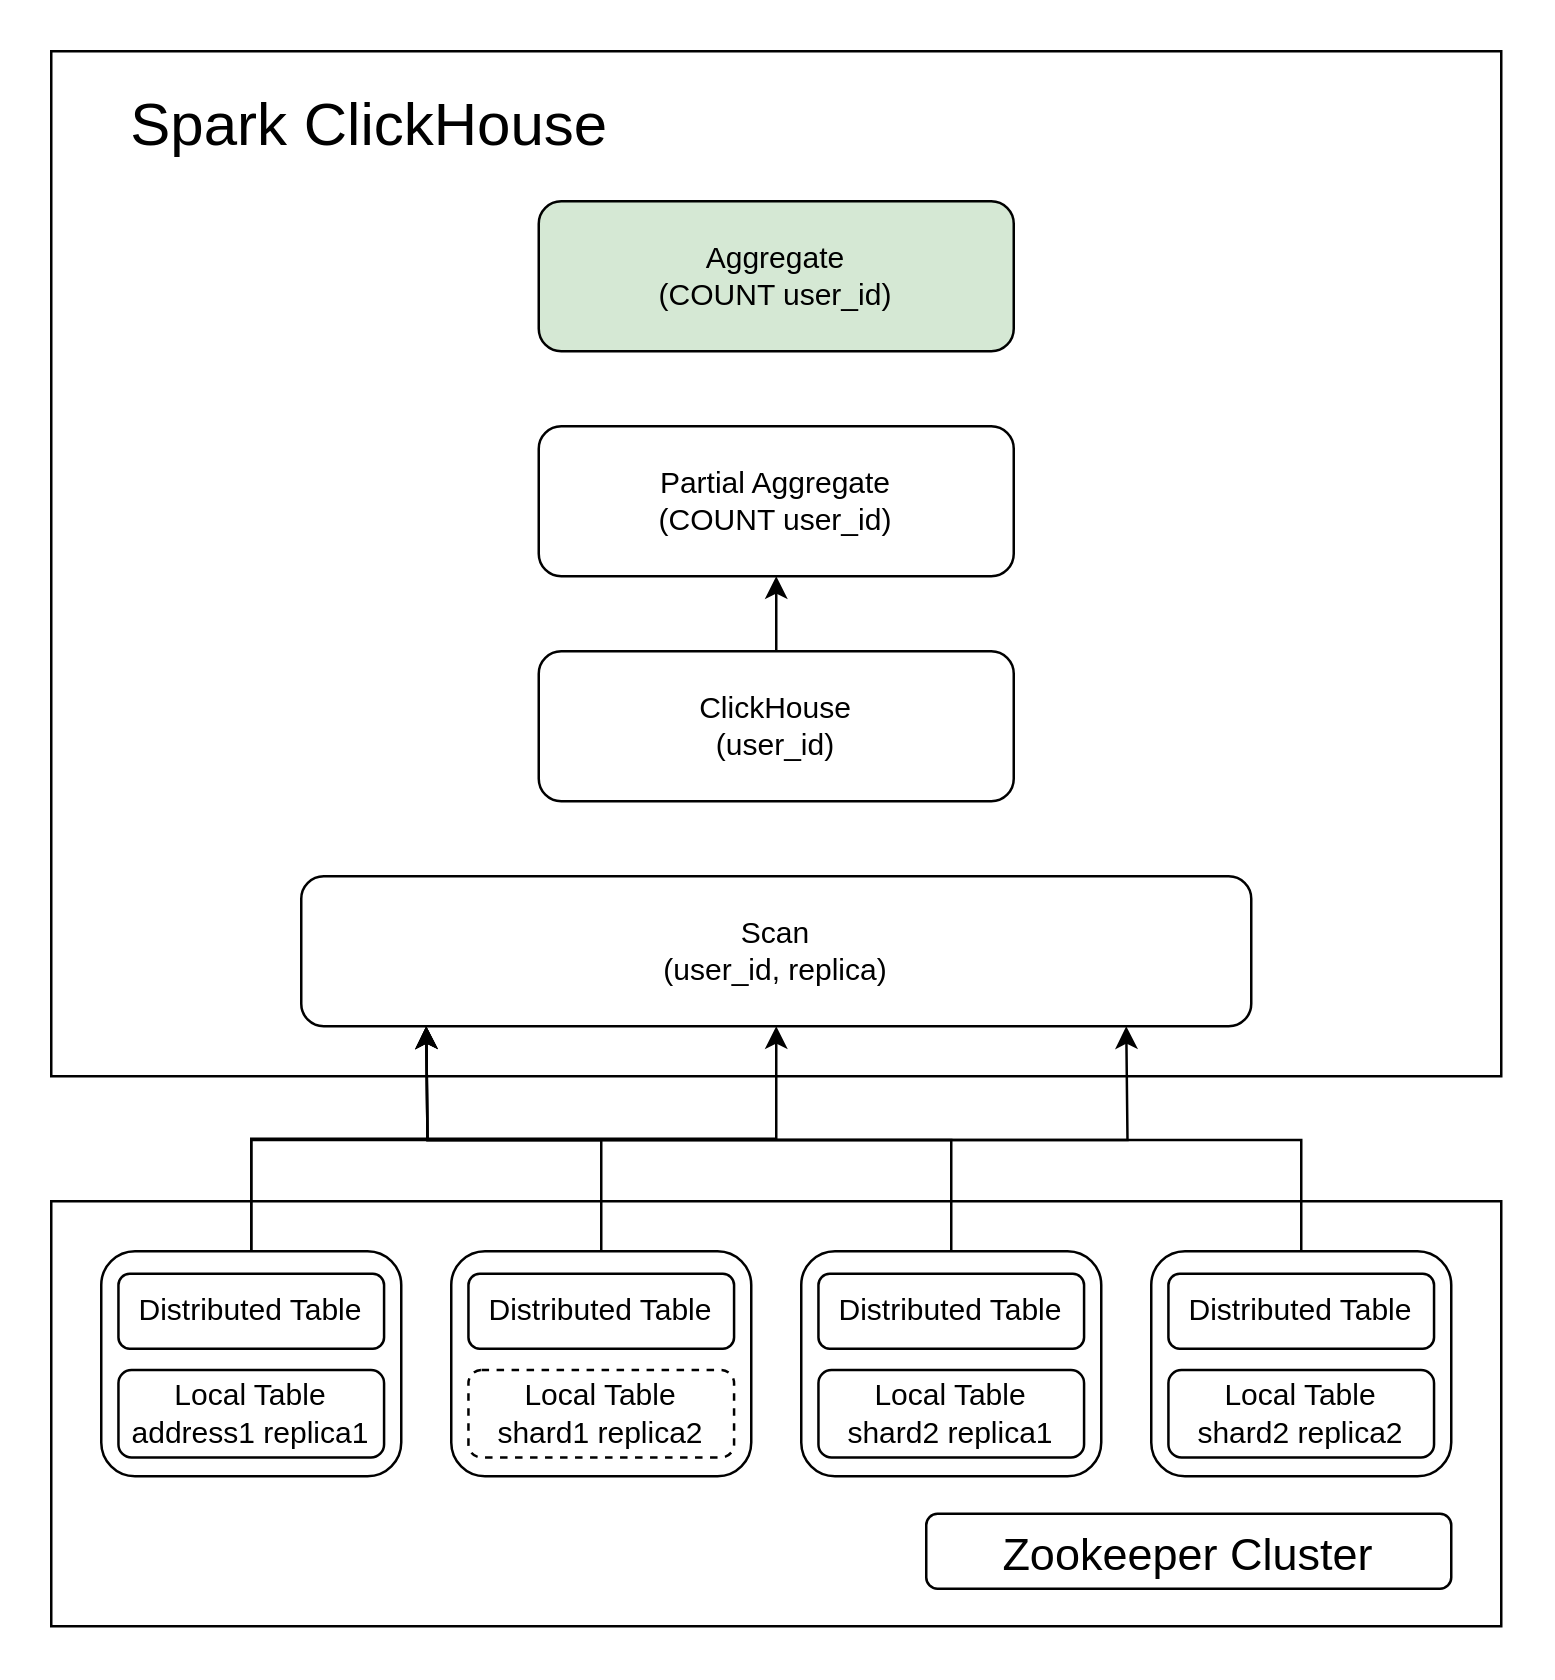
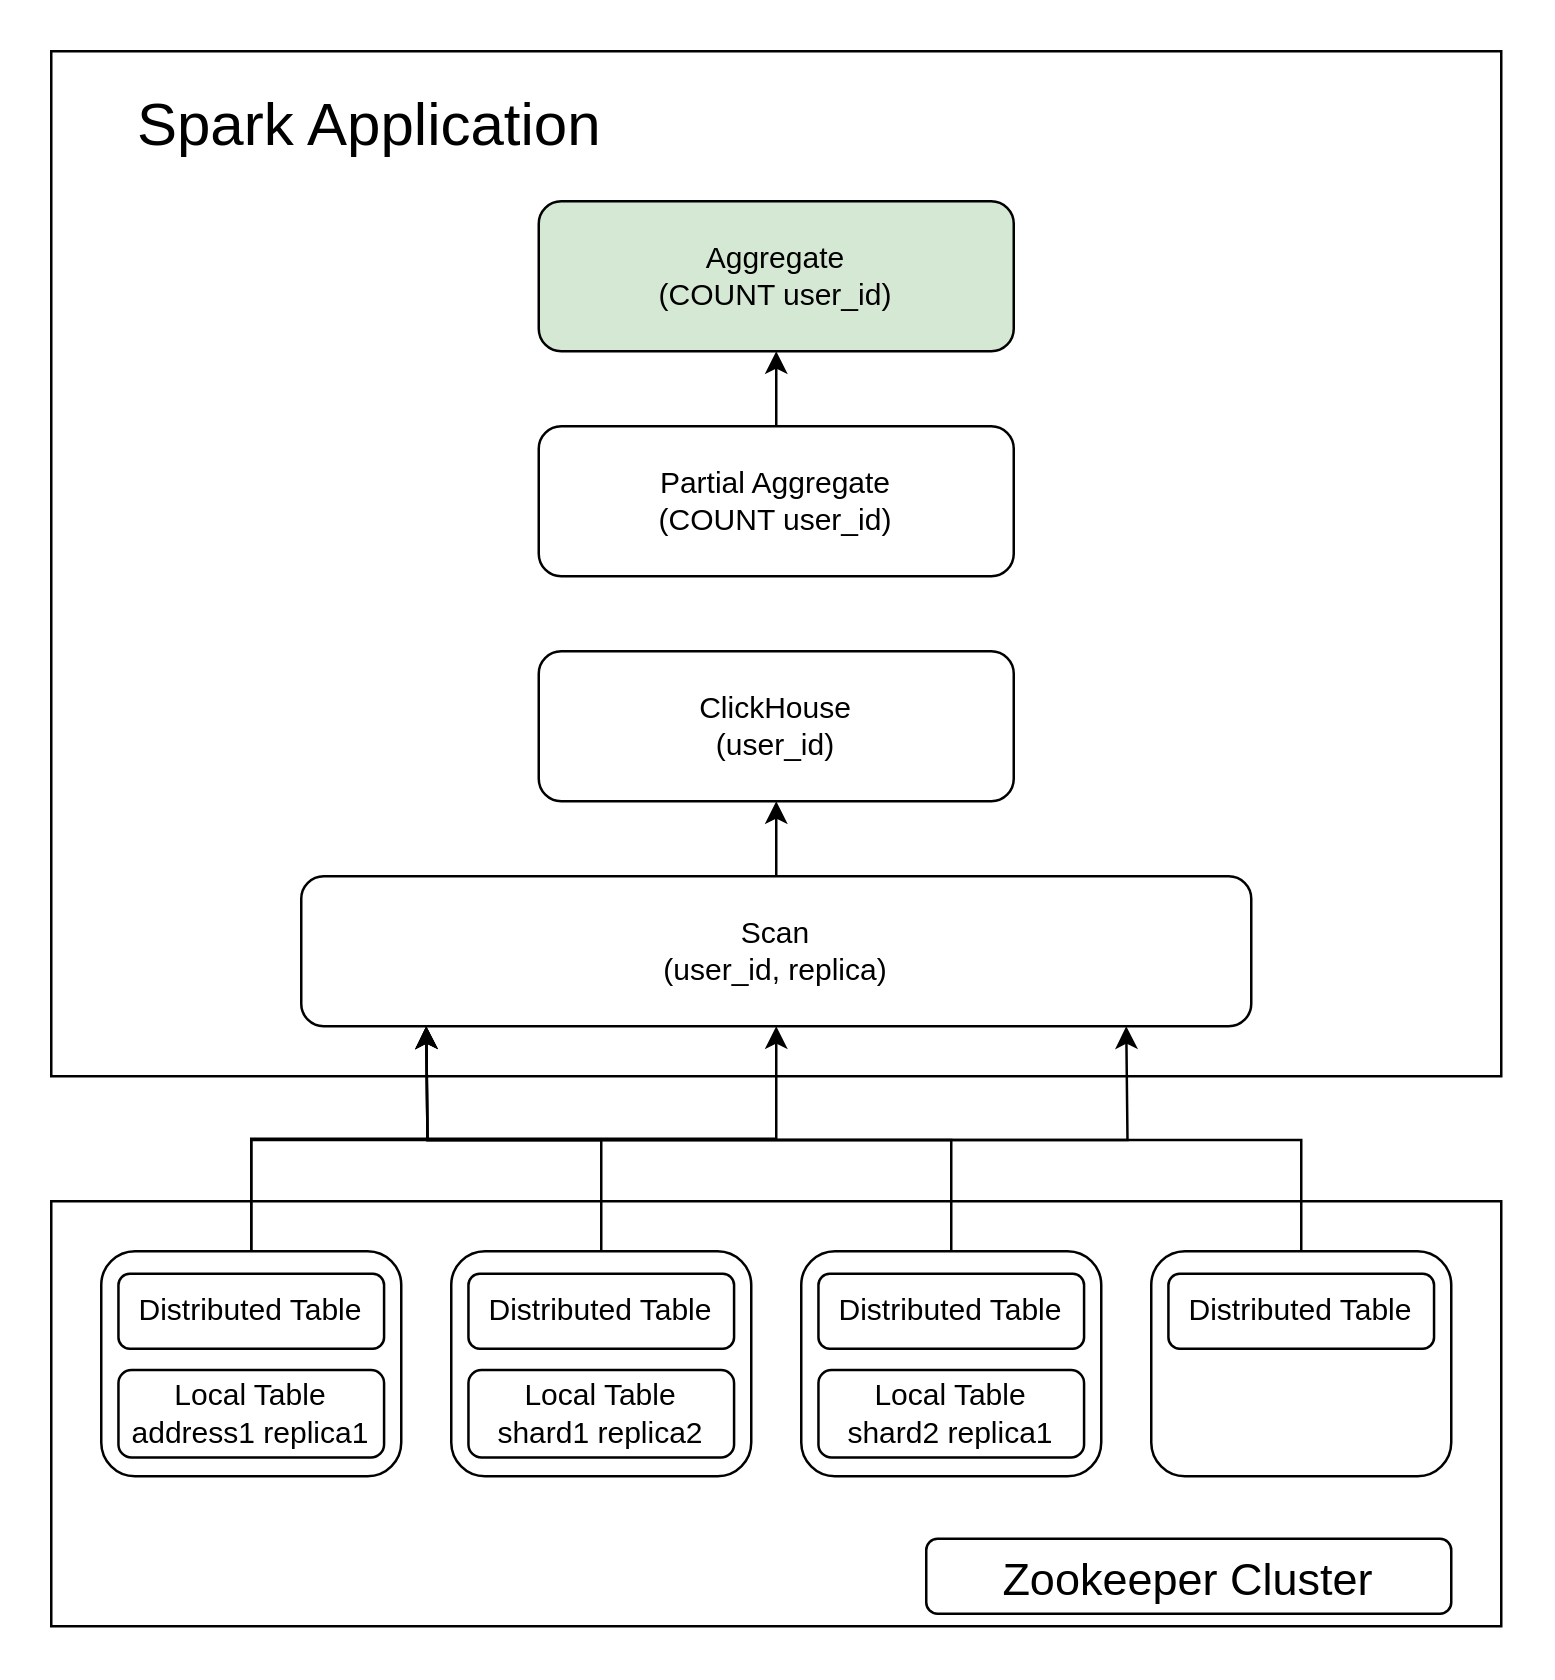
(370, 126) -> (370, 126)
none -> (776, 380)
(776, 605) -> none
none -> (776, 830)
(601, 1414) -> (601, 1414)
(1301, 1414) -> none
(1189, 1551) -> (1189, 1576)
